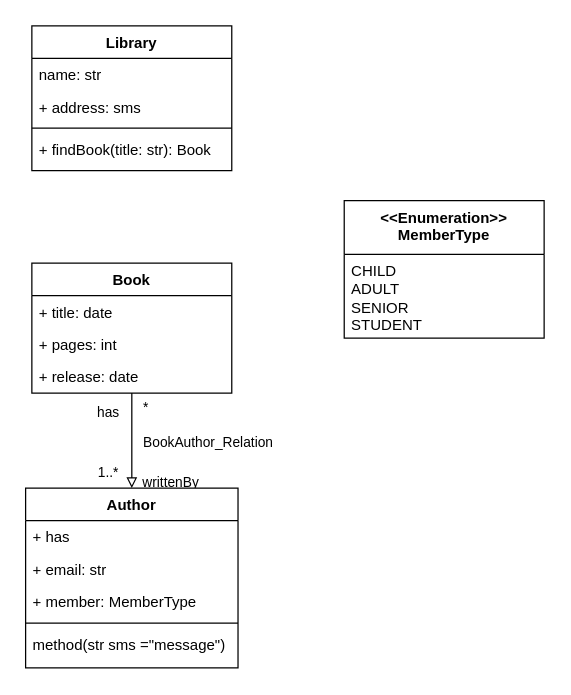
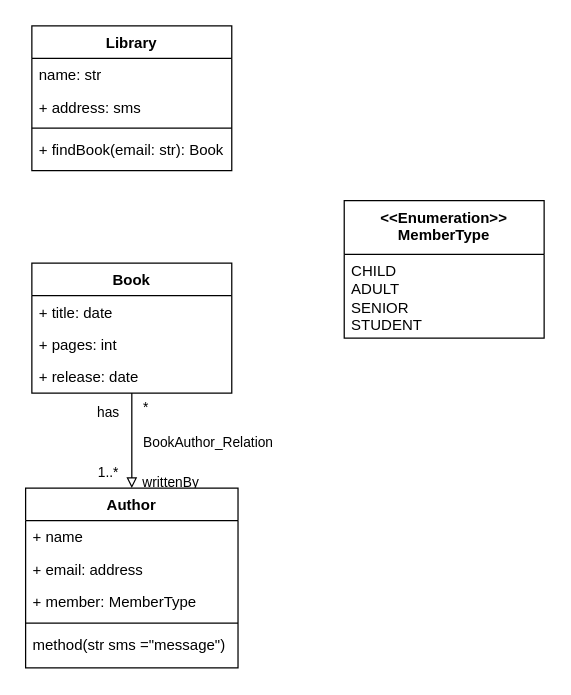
(133, 160) -> (133, 160)
(52, 538) -> (56, 538)
(73, 570) -> (90, 570)
